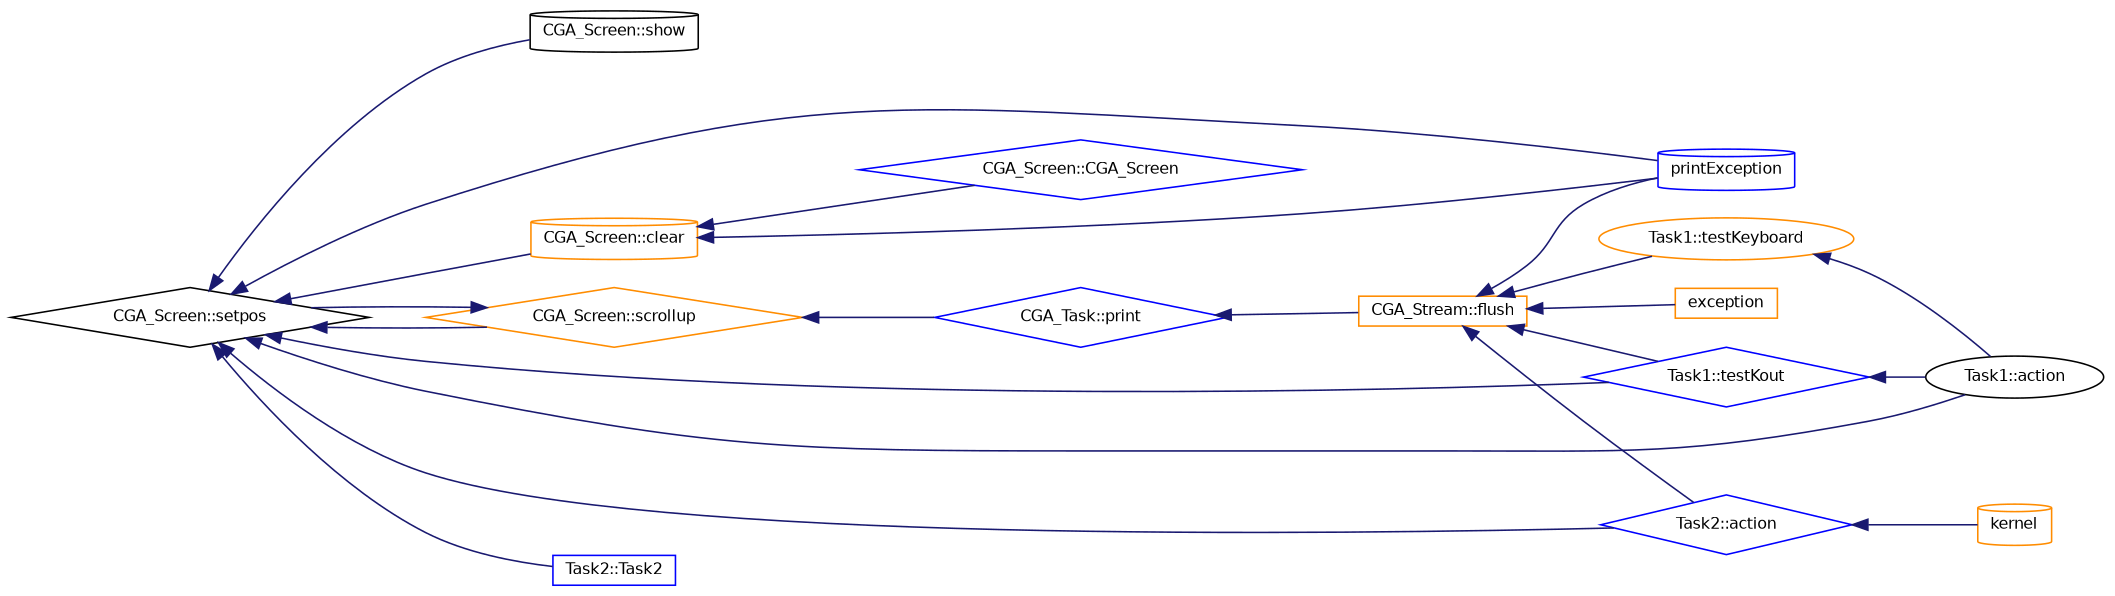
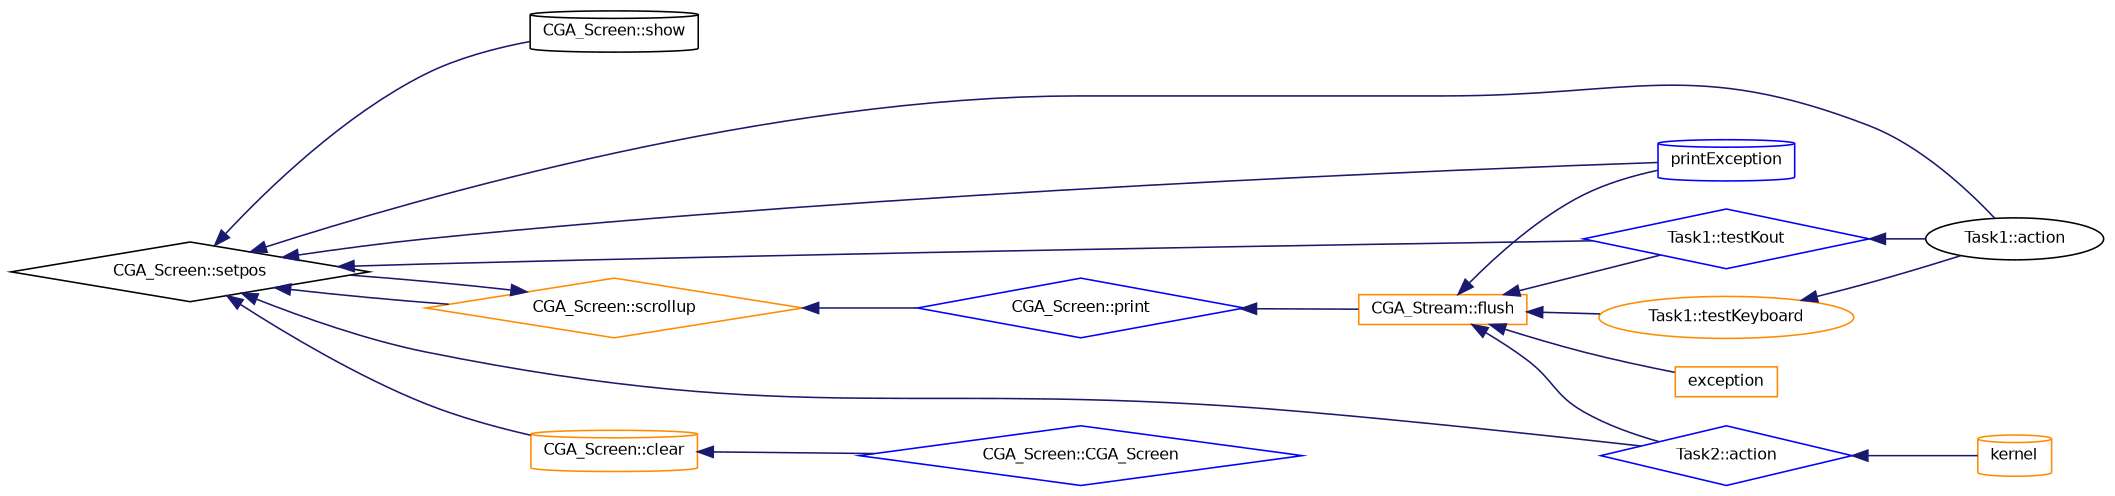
(1187, 221) -> none
(1081, 317) -> (1081, 308)
(614, 570) -> none
